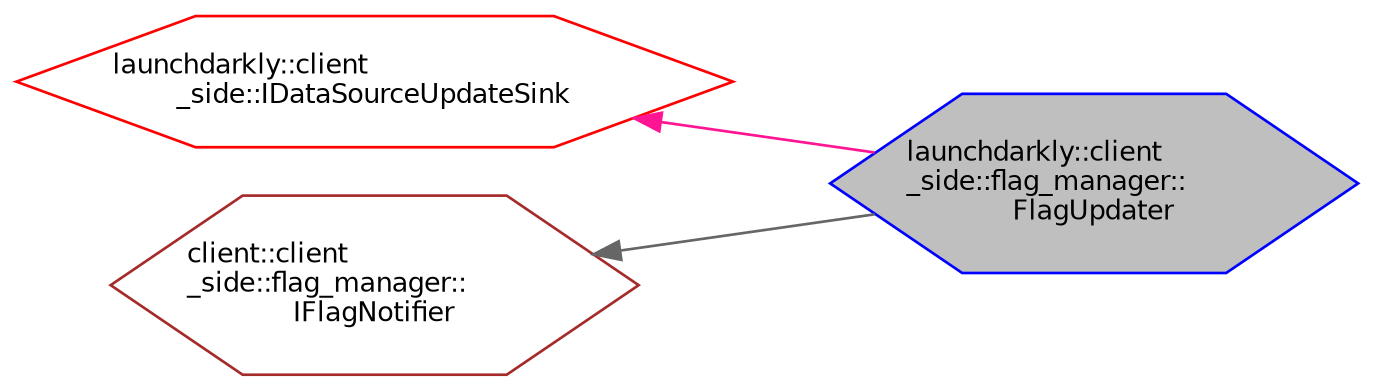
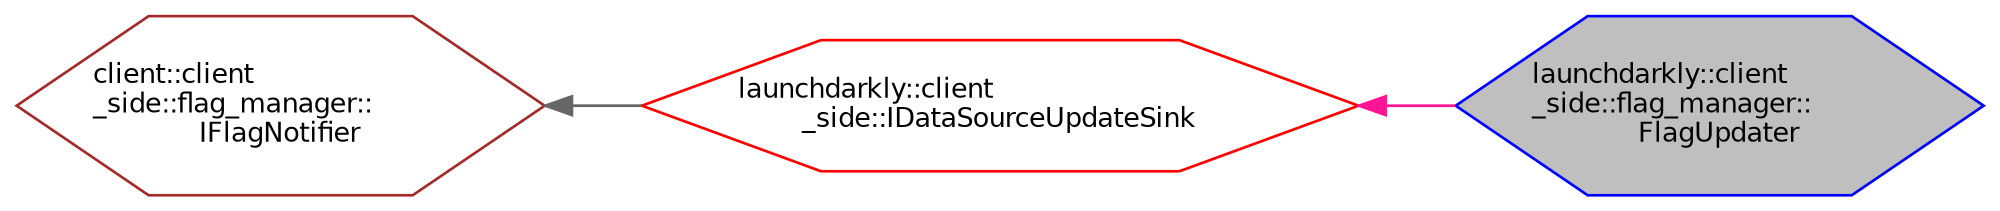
(748, 232) -> (607, 106)
